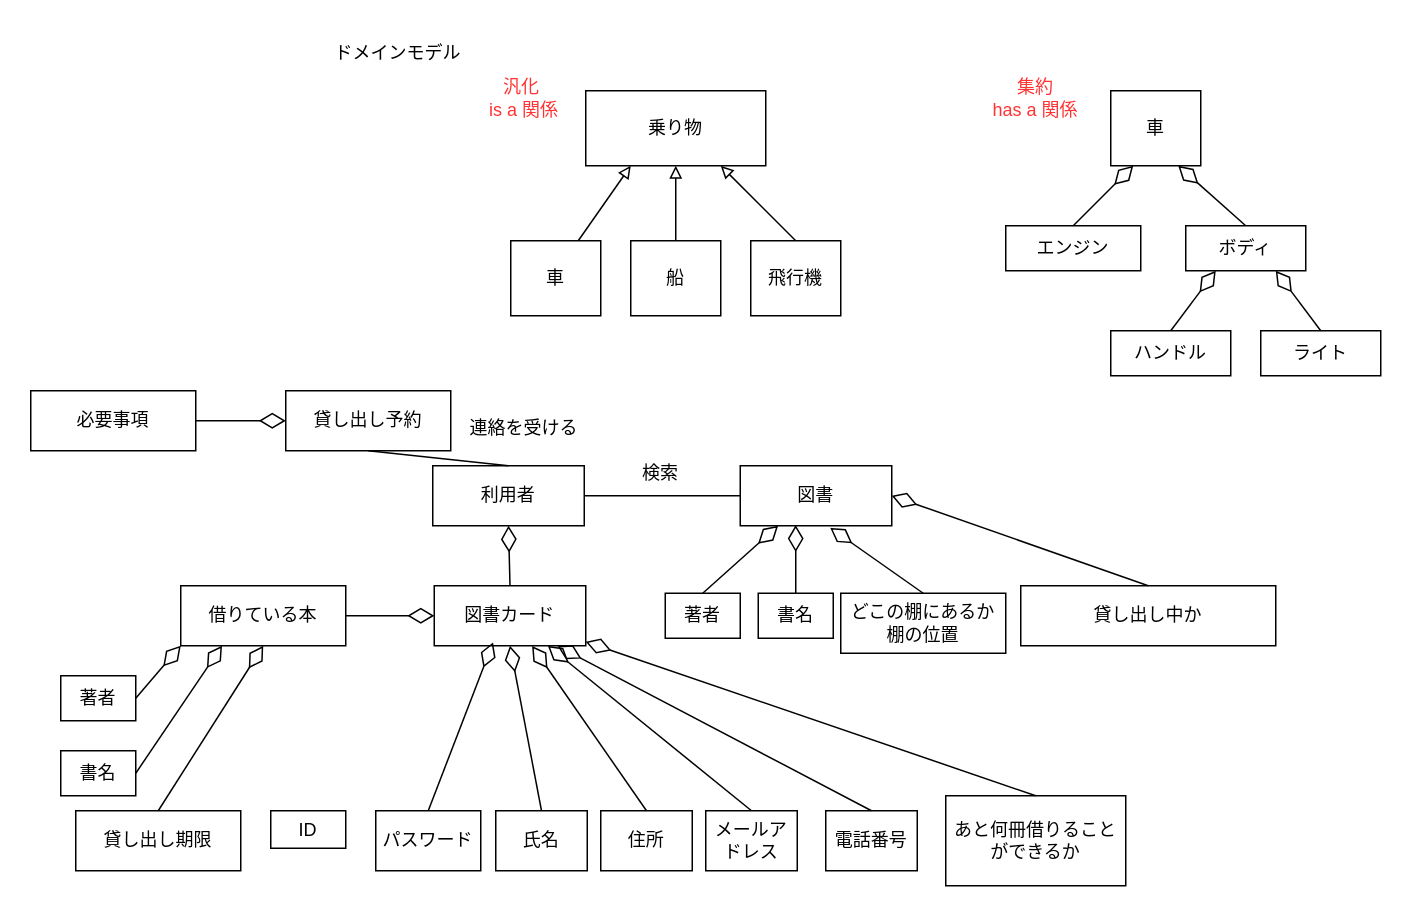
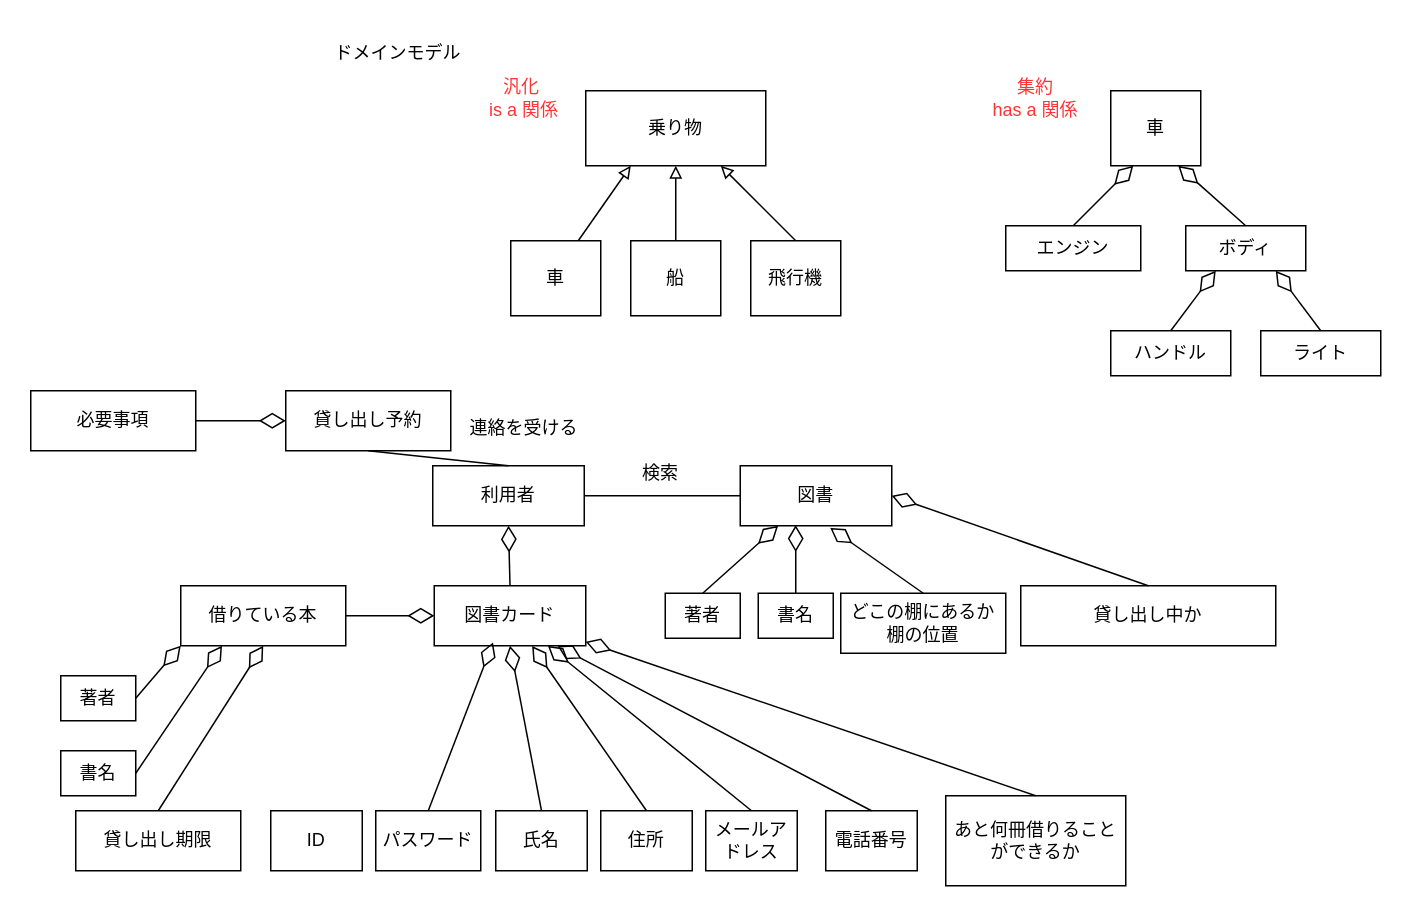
(308, 830) -> (317, 841)
